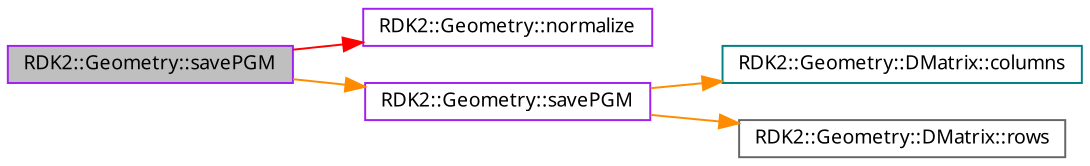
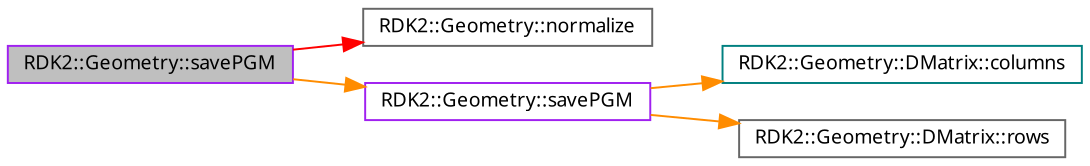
(508, 27) -> (508, 27)
